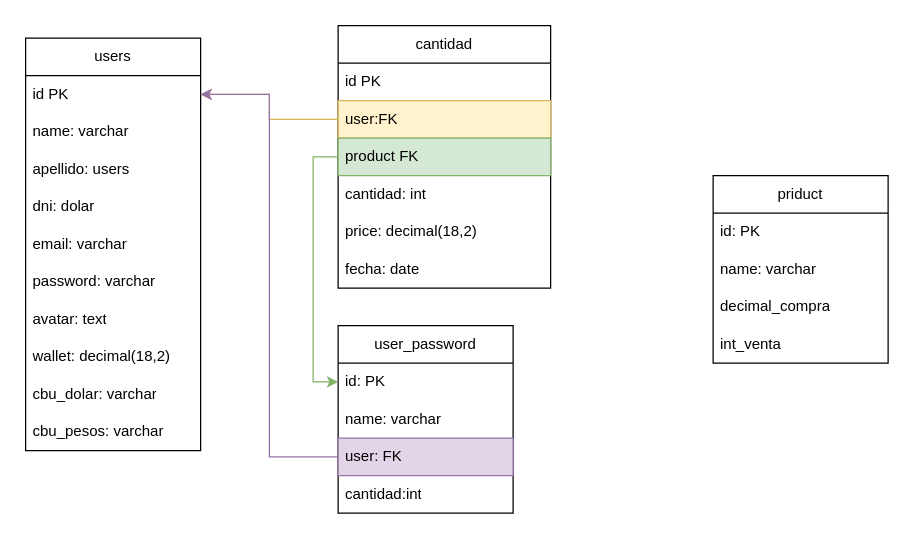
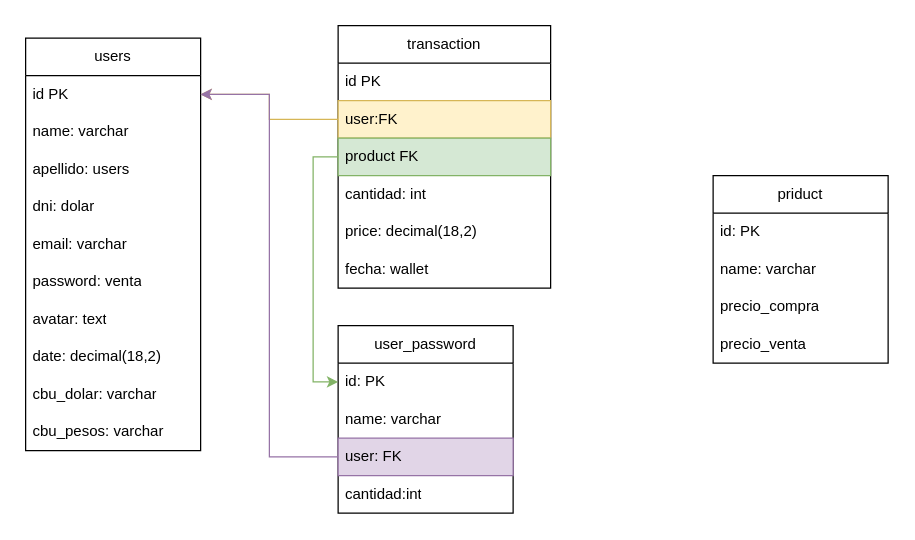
(444, 44) -> (444, 44)
(388, 269) -> (392, 269)
(101, 282) -> (92, 282)
(776, 307) -> (773, 307)
(756, 344) -> (769, 344)
(108, 357) -> (103, 357)
